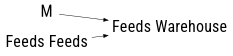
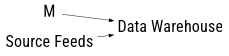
(170, 28) -> (170, 28)
(47, 43) -> (50, 43)
